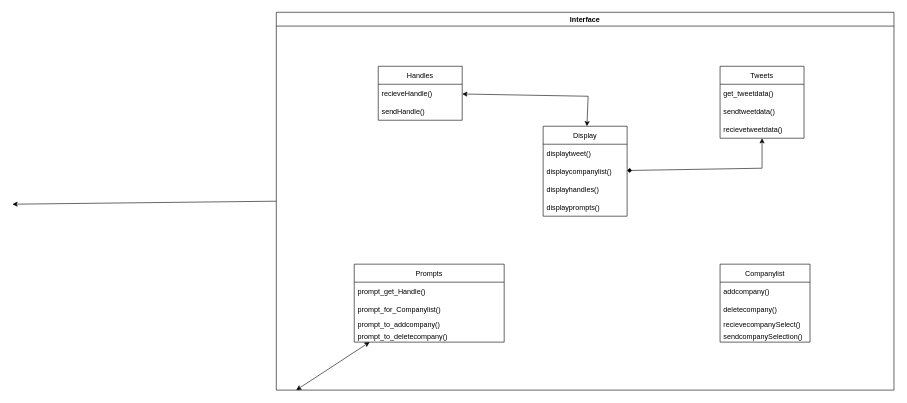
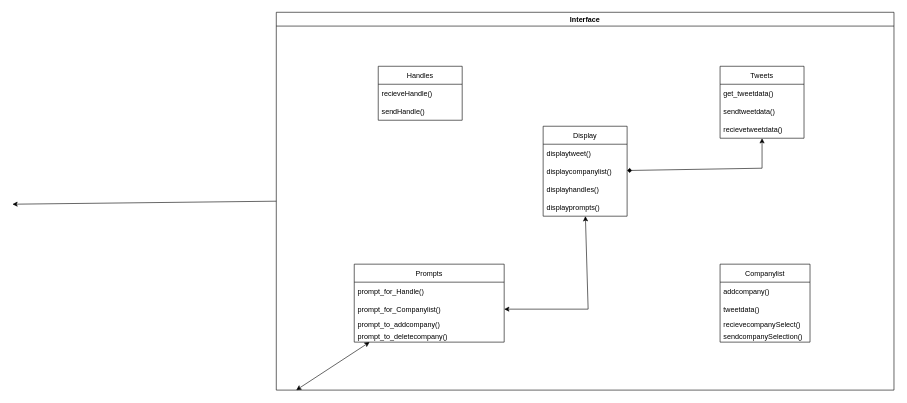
(546, 96) -> none
none -> (588, 288)
(395, 292) -> (395, 292)
(753, 310) -> (746, 310)
